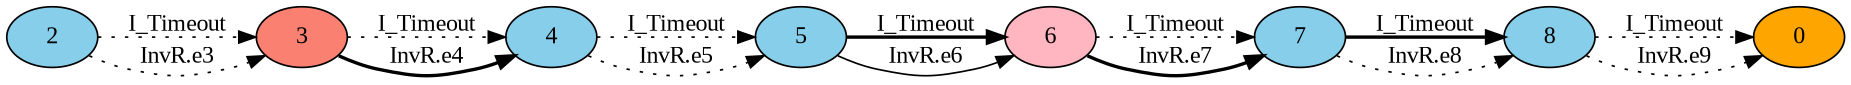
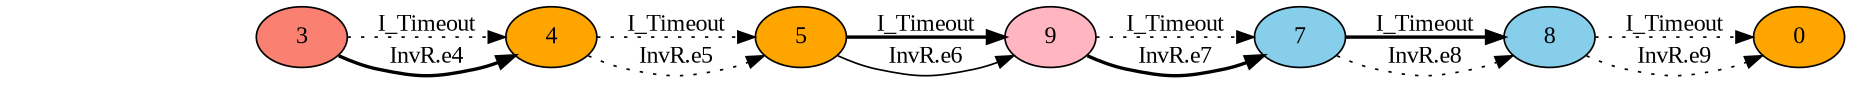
(52, 37) -> none
(551, 37) -> (551, 37)
(801, 37) -> (801, 37)
(1050, 37) -> (1050, 37)
